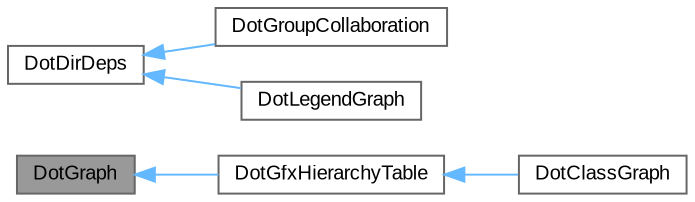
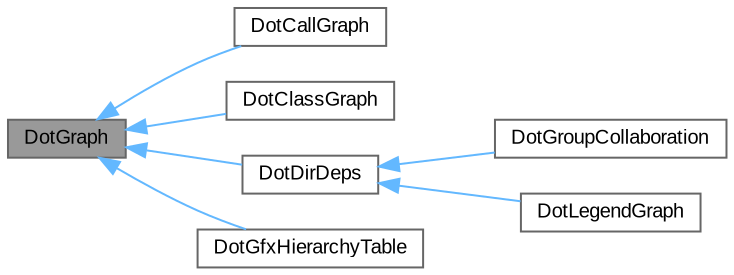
none -> (310, 27)
none -> (194, 158)
(491, 175) -> (186, 120)
